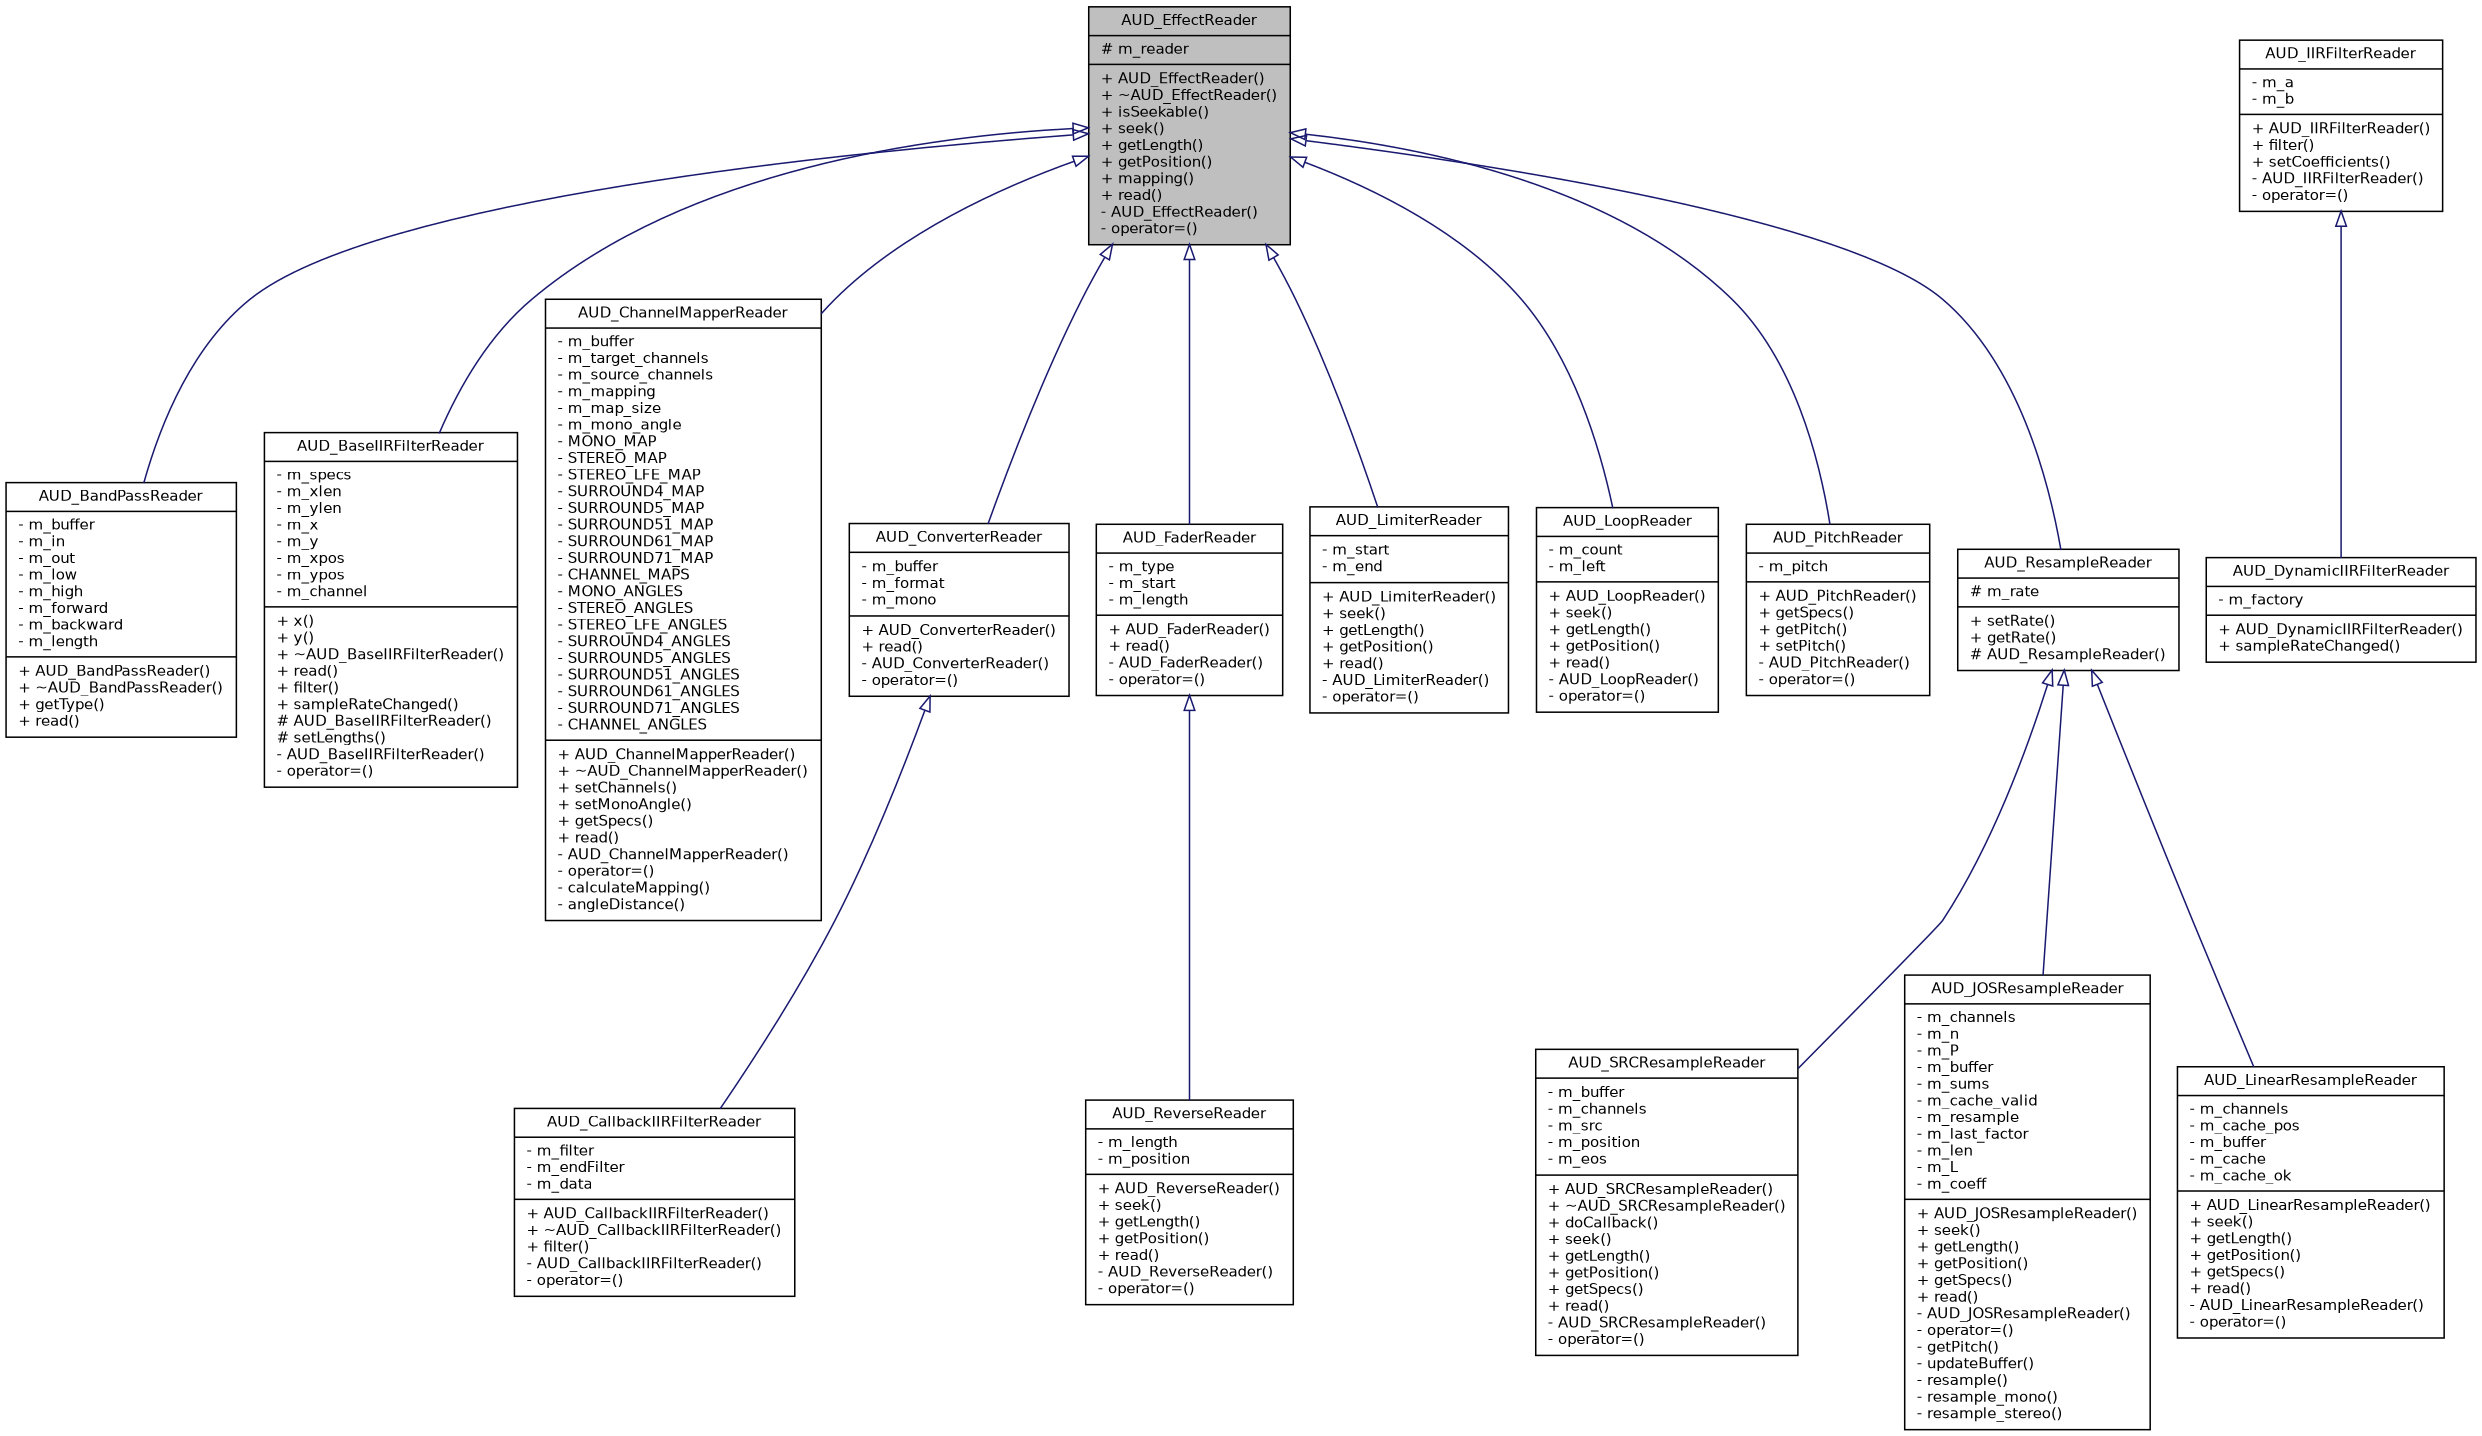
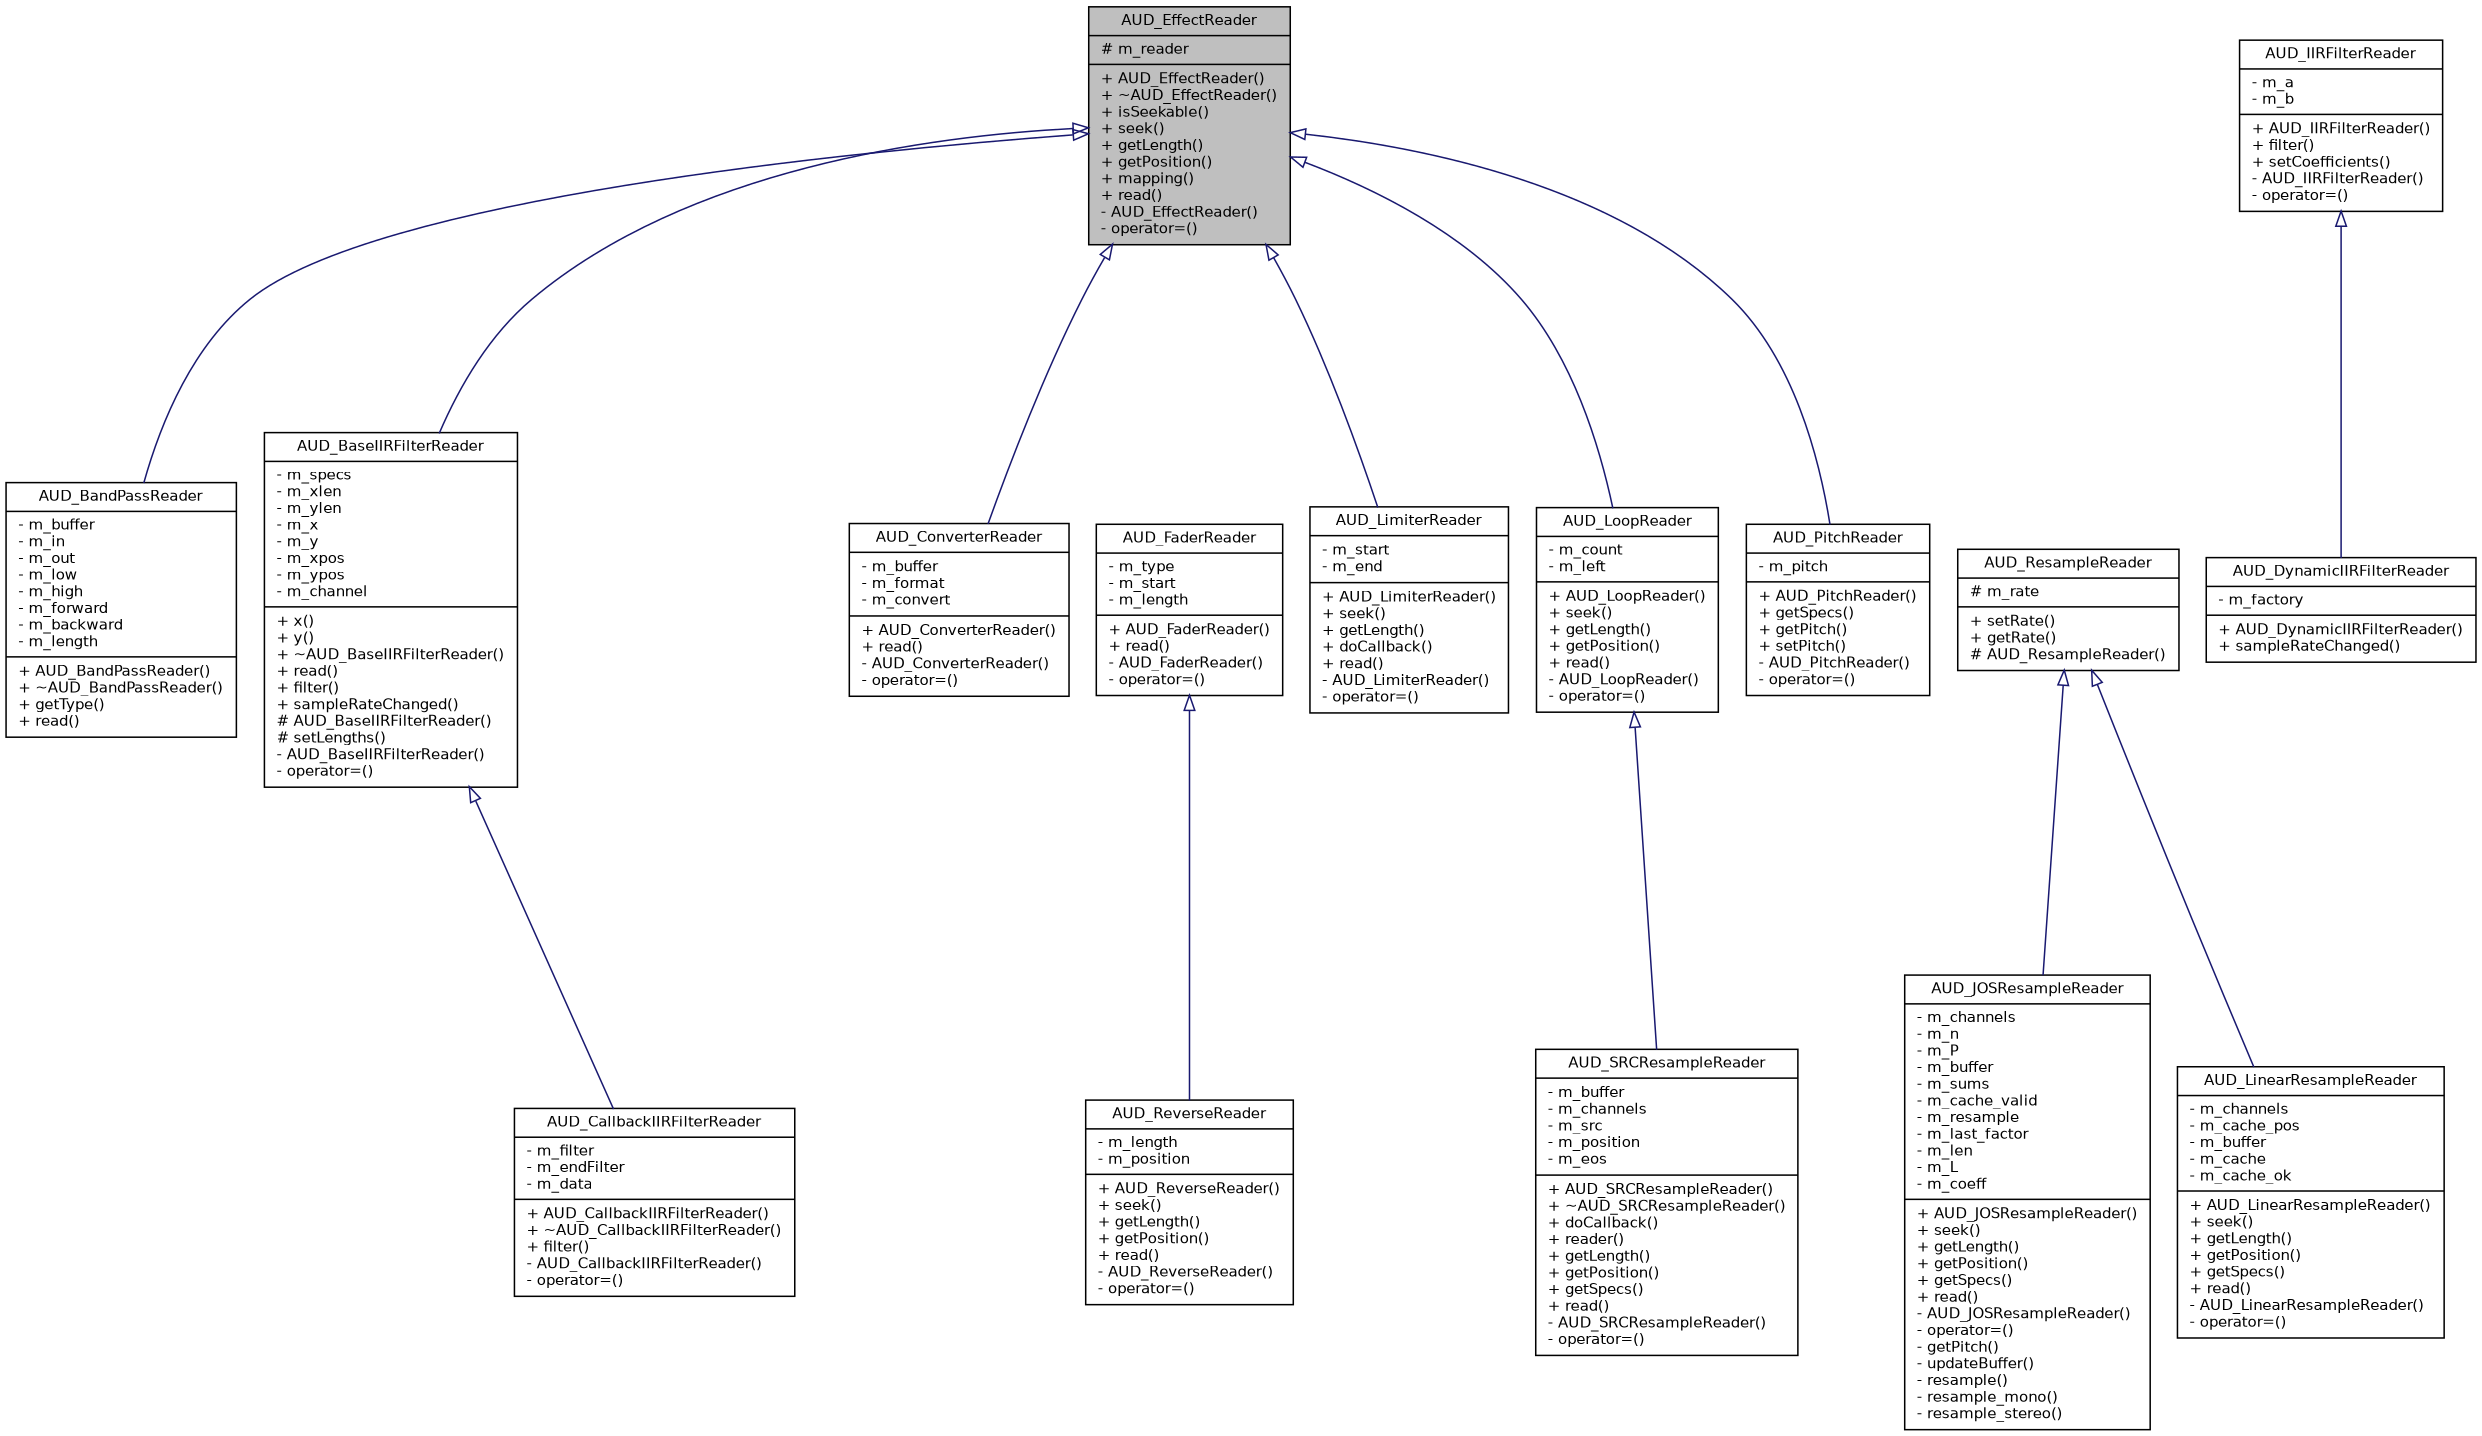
(1770, 226) -> none
(1189, 392) -> none
(899, 600) -> (906, 600)
(683, 610) -> none
(1378, 647) -> (1377, 647)
(1956, 898) -> (1646, 889)
(837, 917) -> (545, 955)
(1580, 1239) -> (1586, 1239)
